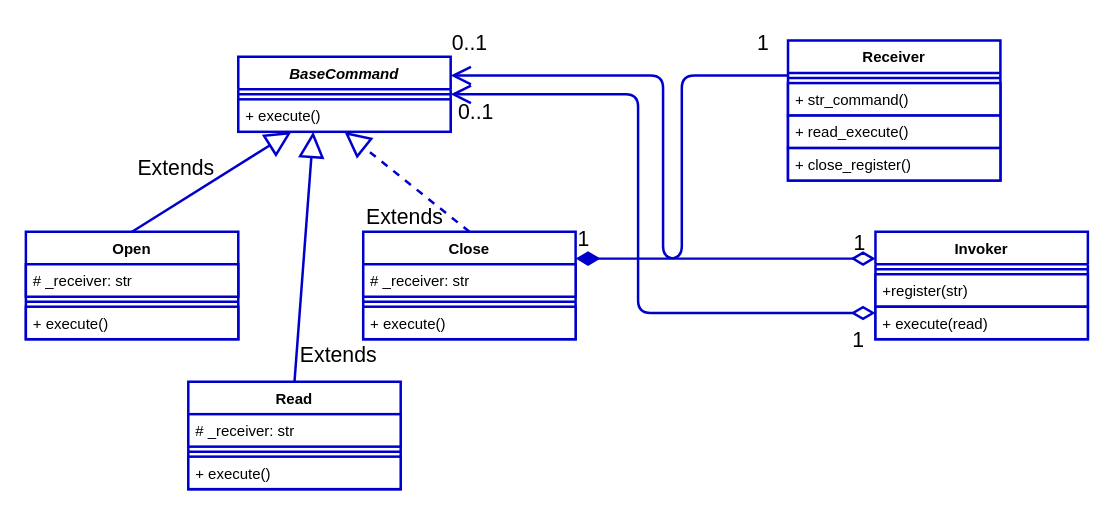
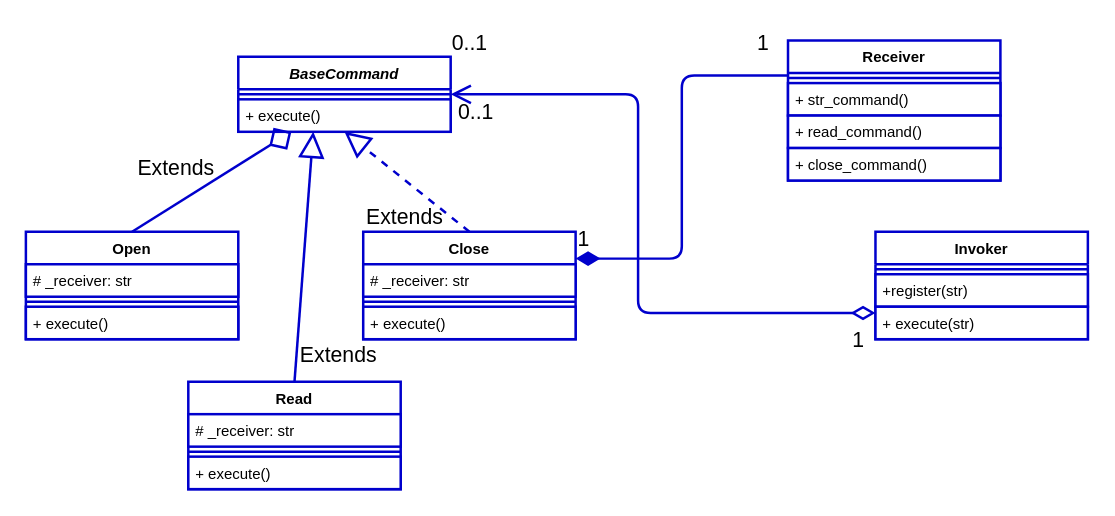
(862, 133) -> (862, 133)
(269, 146) -> (269, 146)
(663, 159) -> none
(867, 165) -> (864, 165)
(946, 324) -> (941, 324)
